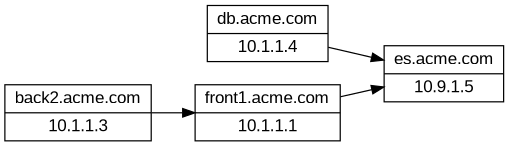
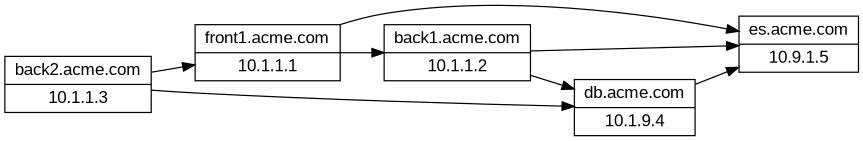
(268, 47) -> (635, 121)
none -> (457, 53)
none -> (356, 100)
